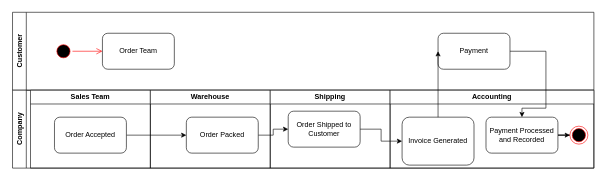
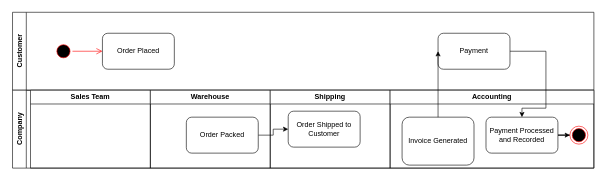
(138, 51) -> (138, 51)
(380, 129) -> none
(90, 135) -> none
(180, 135) -> none
